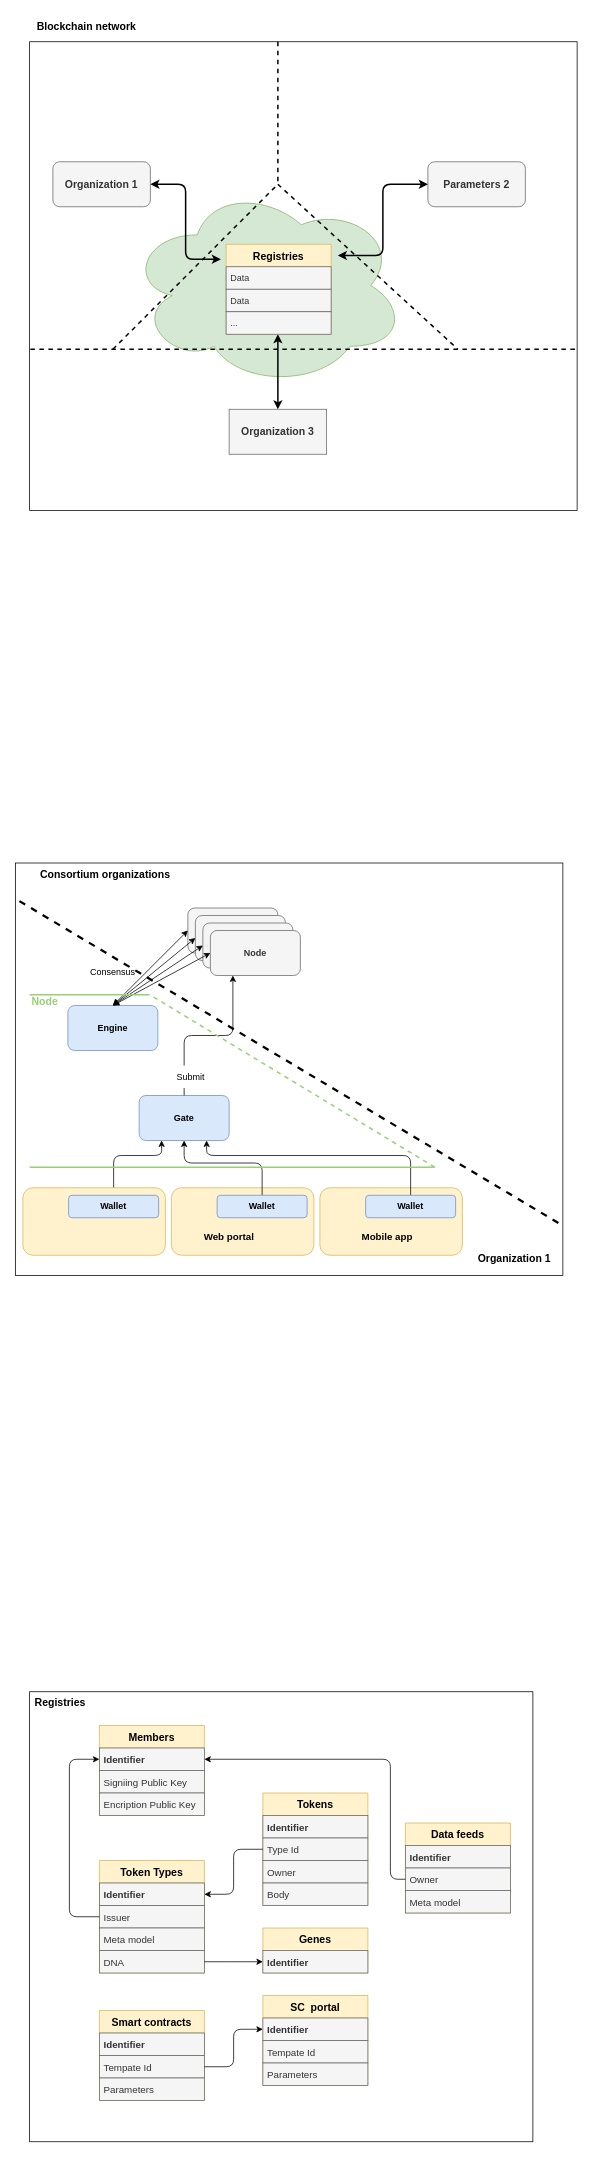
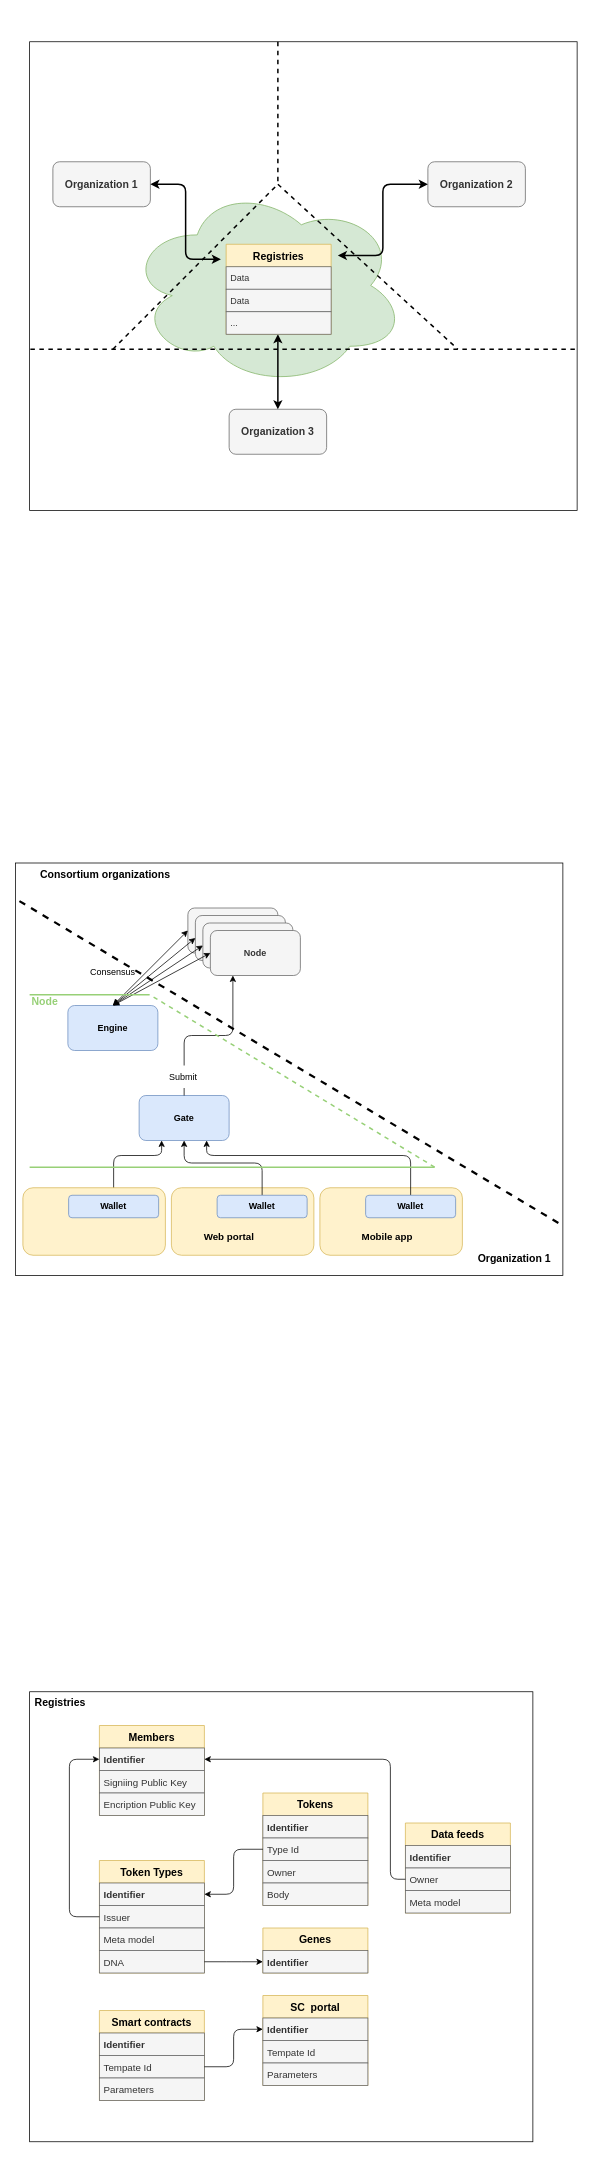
(87, 27) -> none
(477, 184) -> (477, 184)
(278, 432) -> (278, 432)
(191, 1077) -> (183, 1077)
